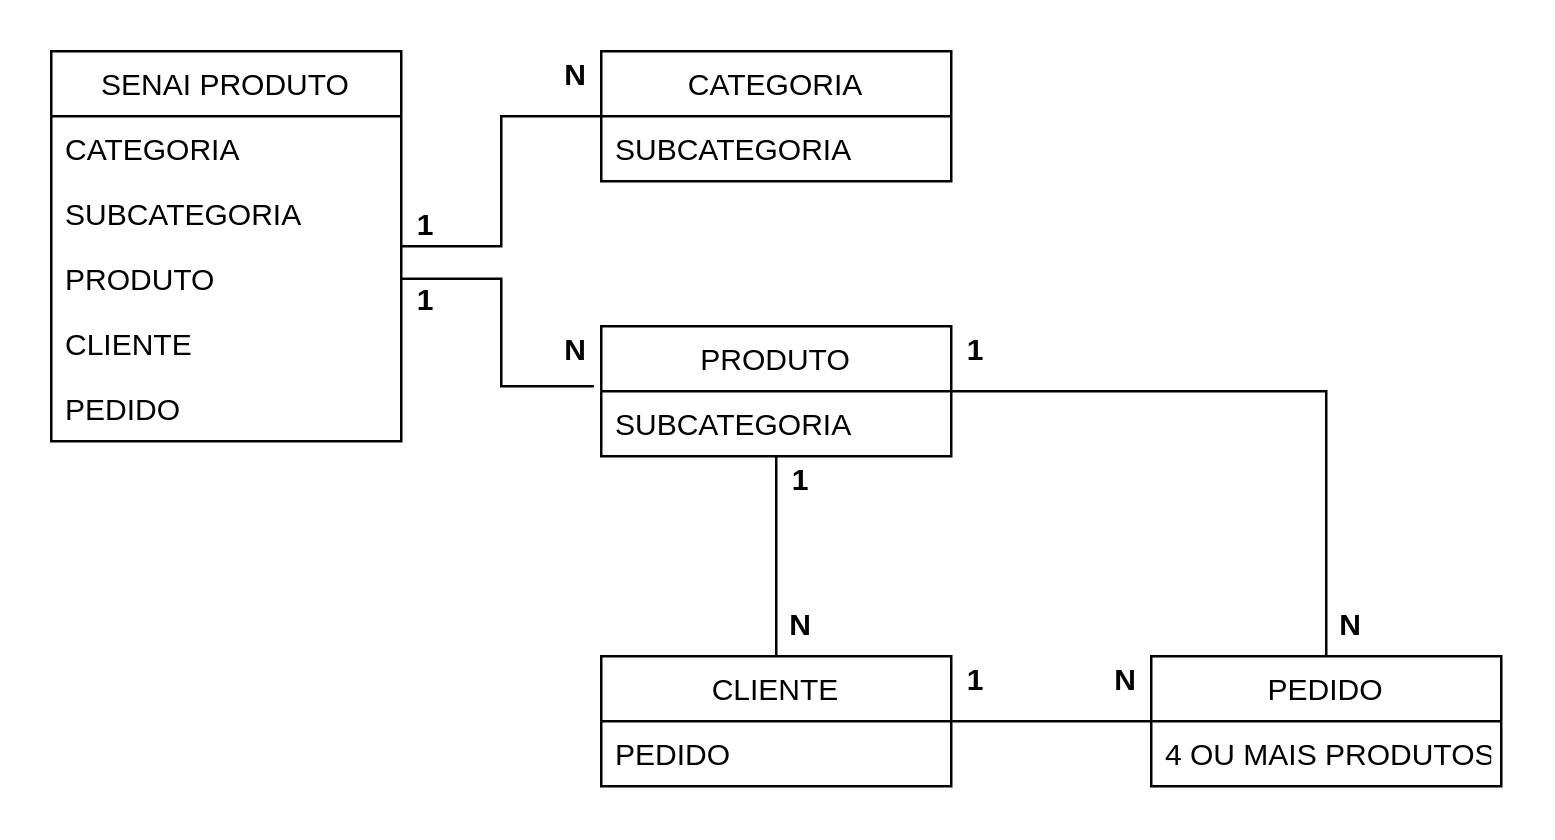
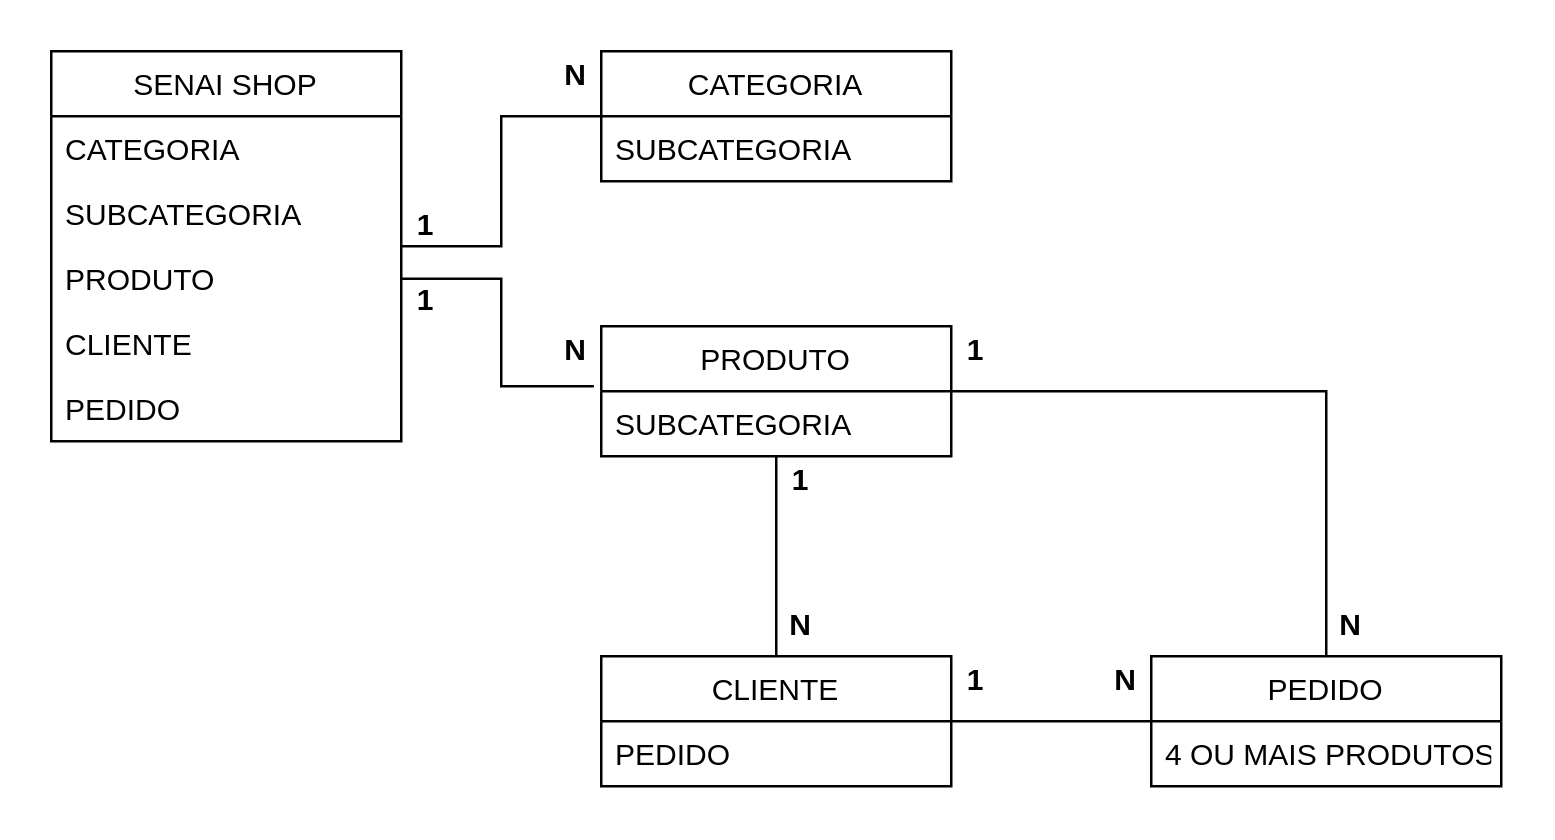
(225, 85) -> (225, 85)
